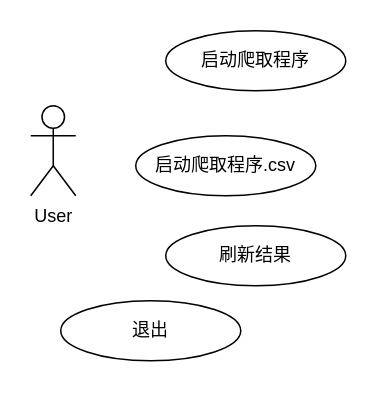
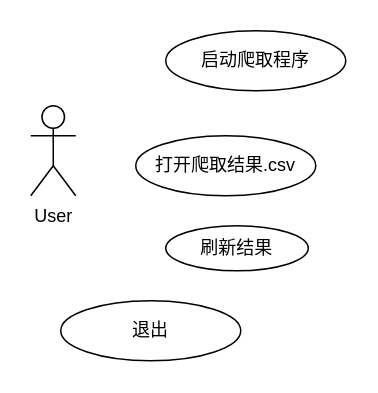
(226, 166) -> (226, 166)
(256, 256) -> (237, 248)
